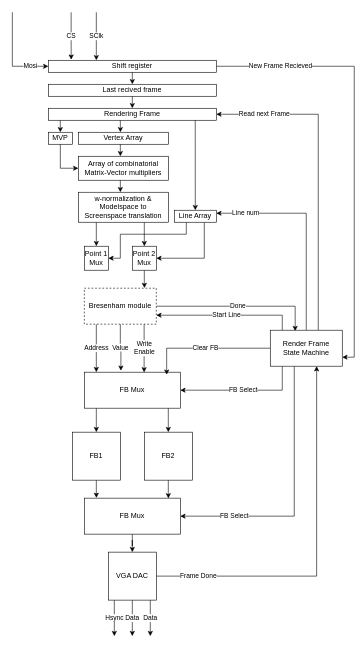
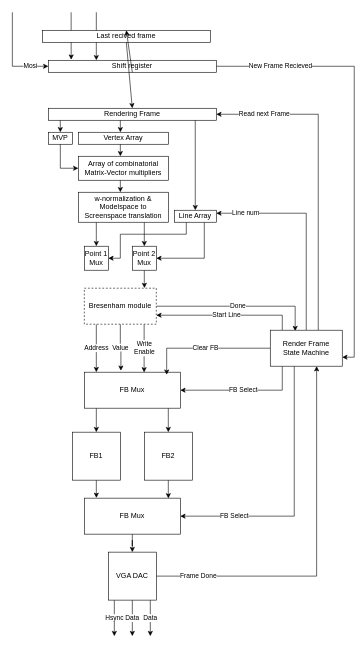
(132, 90) -> (126, 36)
